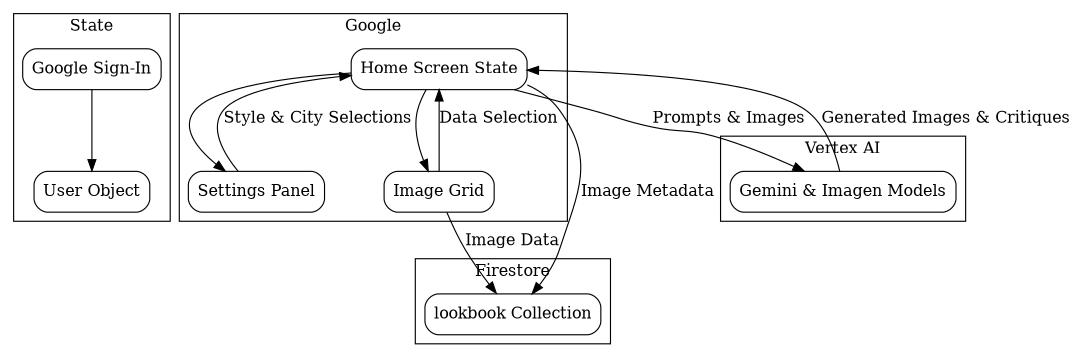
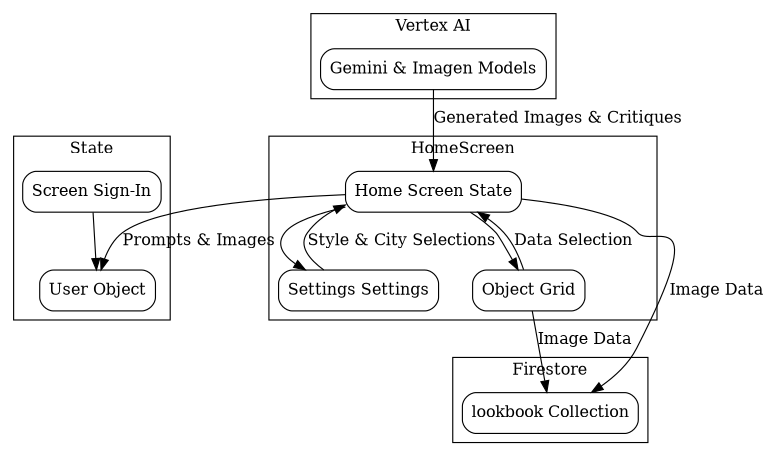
(373, 27) -> (463, 149)
(92, 69) -> (92, 192)
(655, 128) -> (216, 205)
(256, 192) -> (359, 290)
(439, 192) -> (529, 290)
(648, 192) -> (717, 290)
